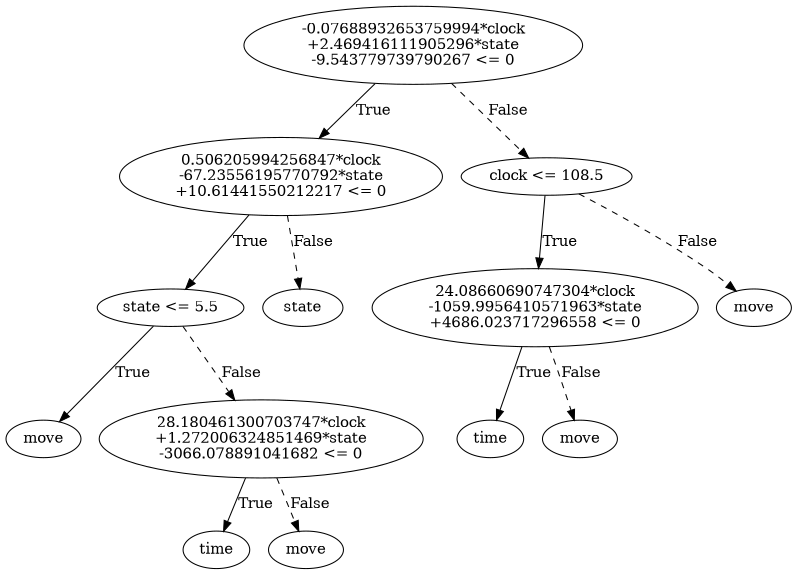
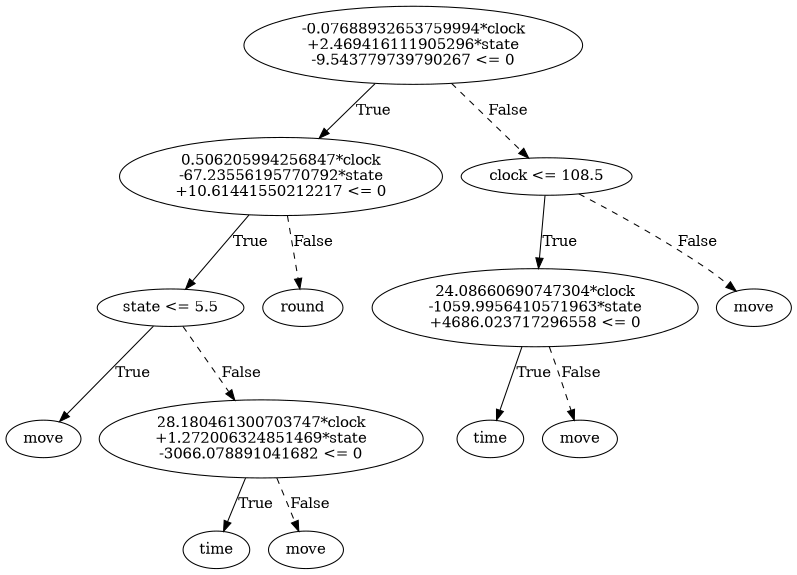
(303, 308) -> (303, 308)
